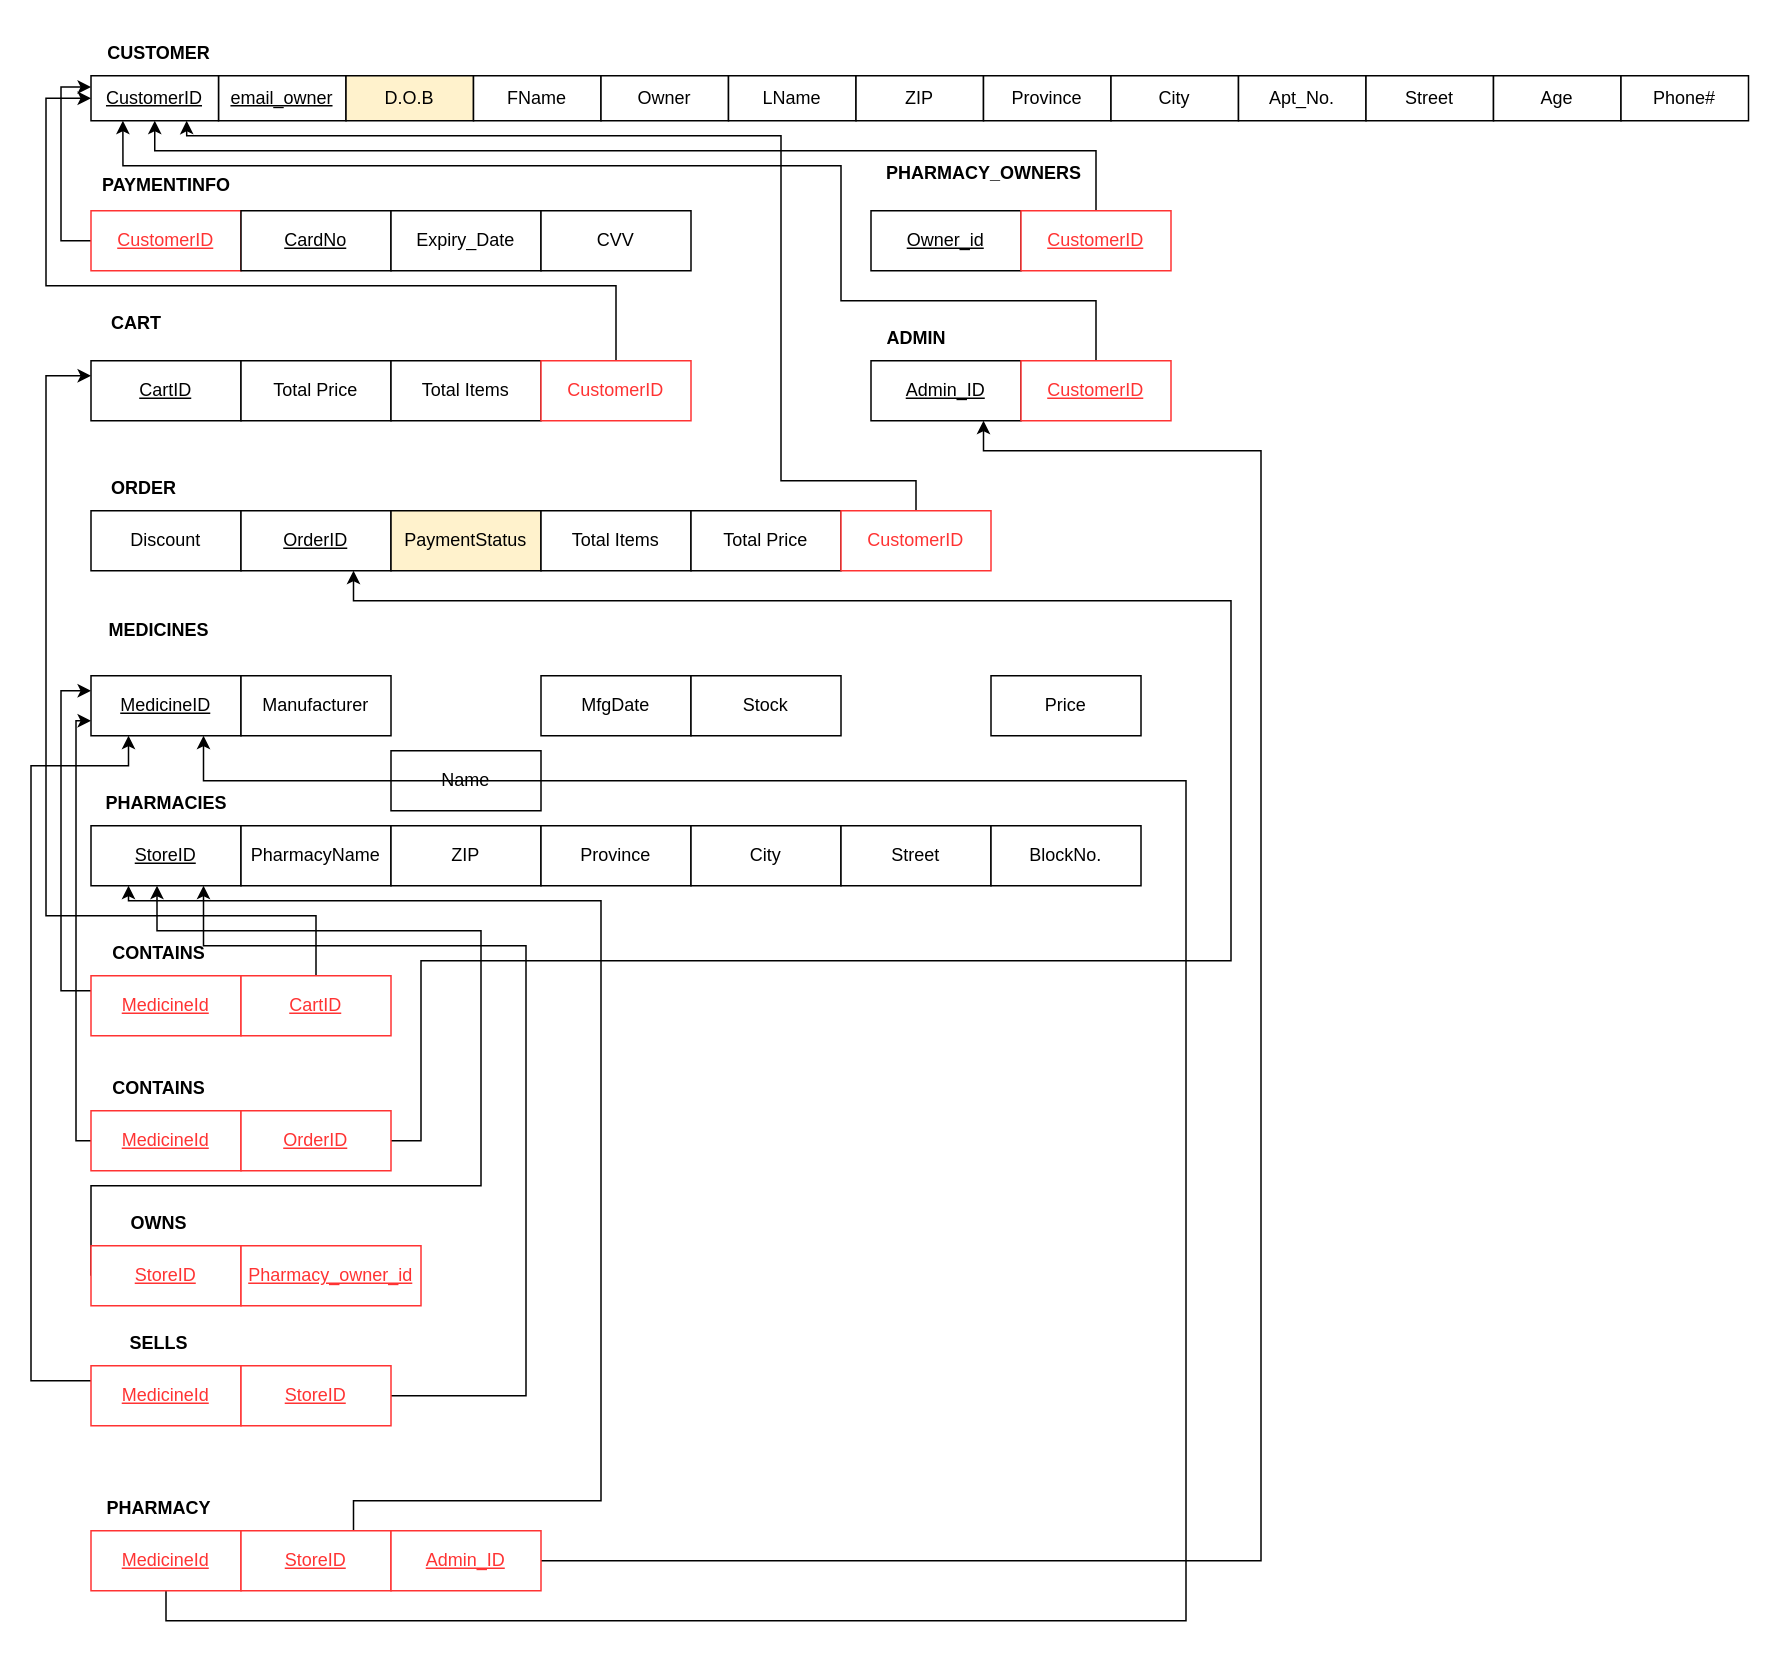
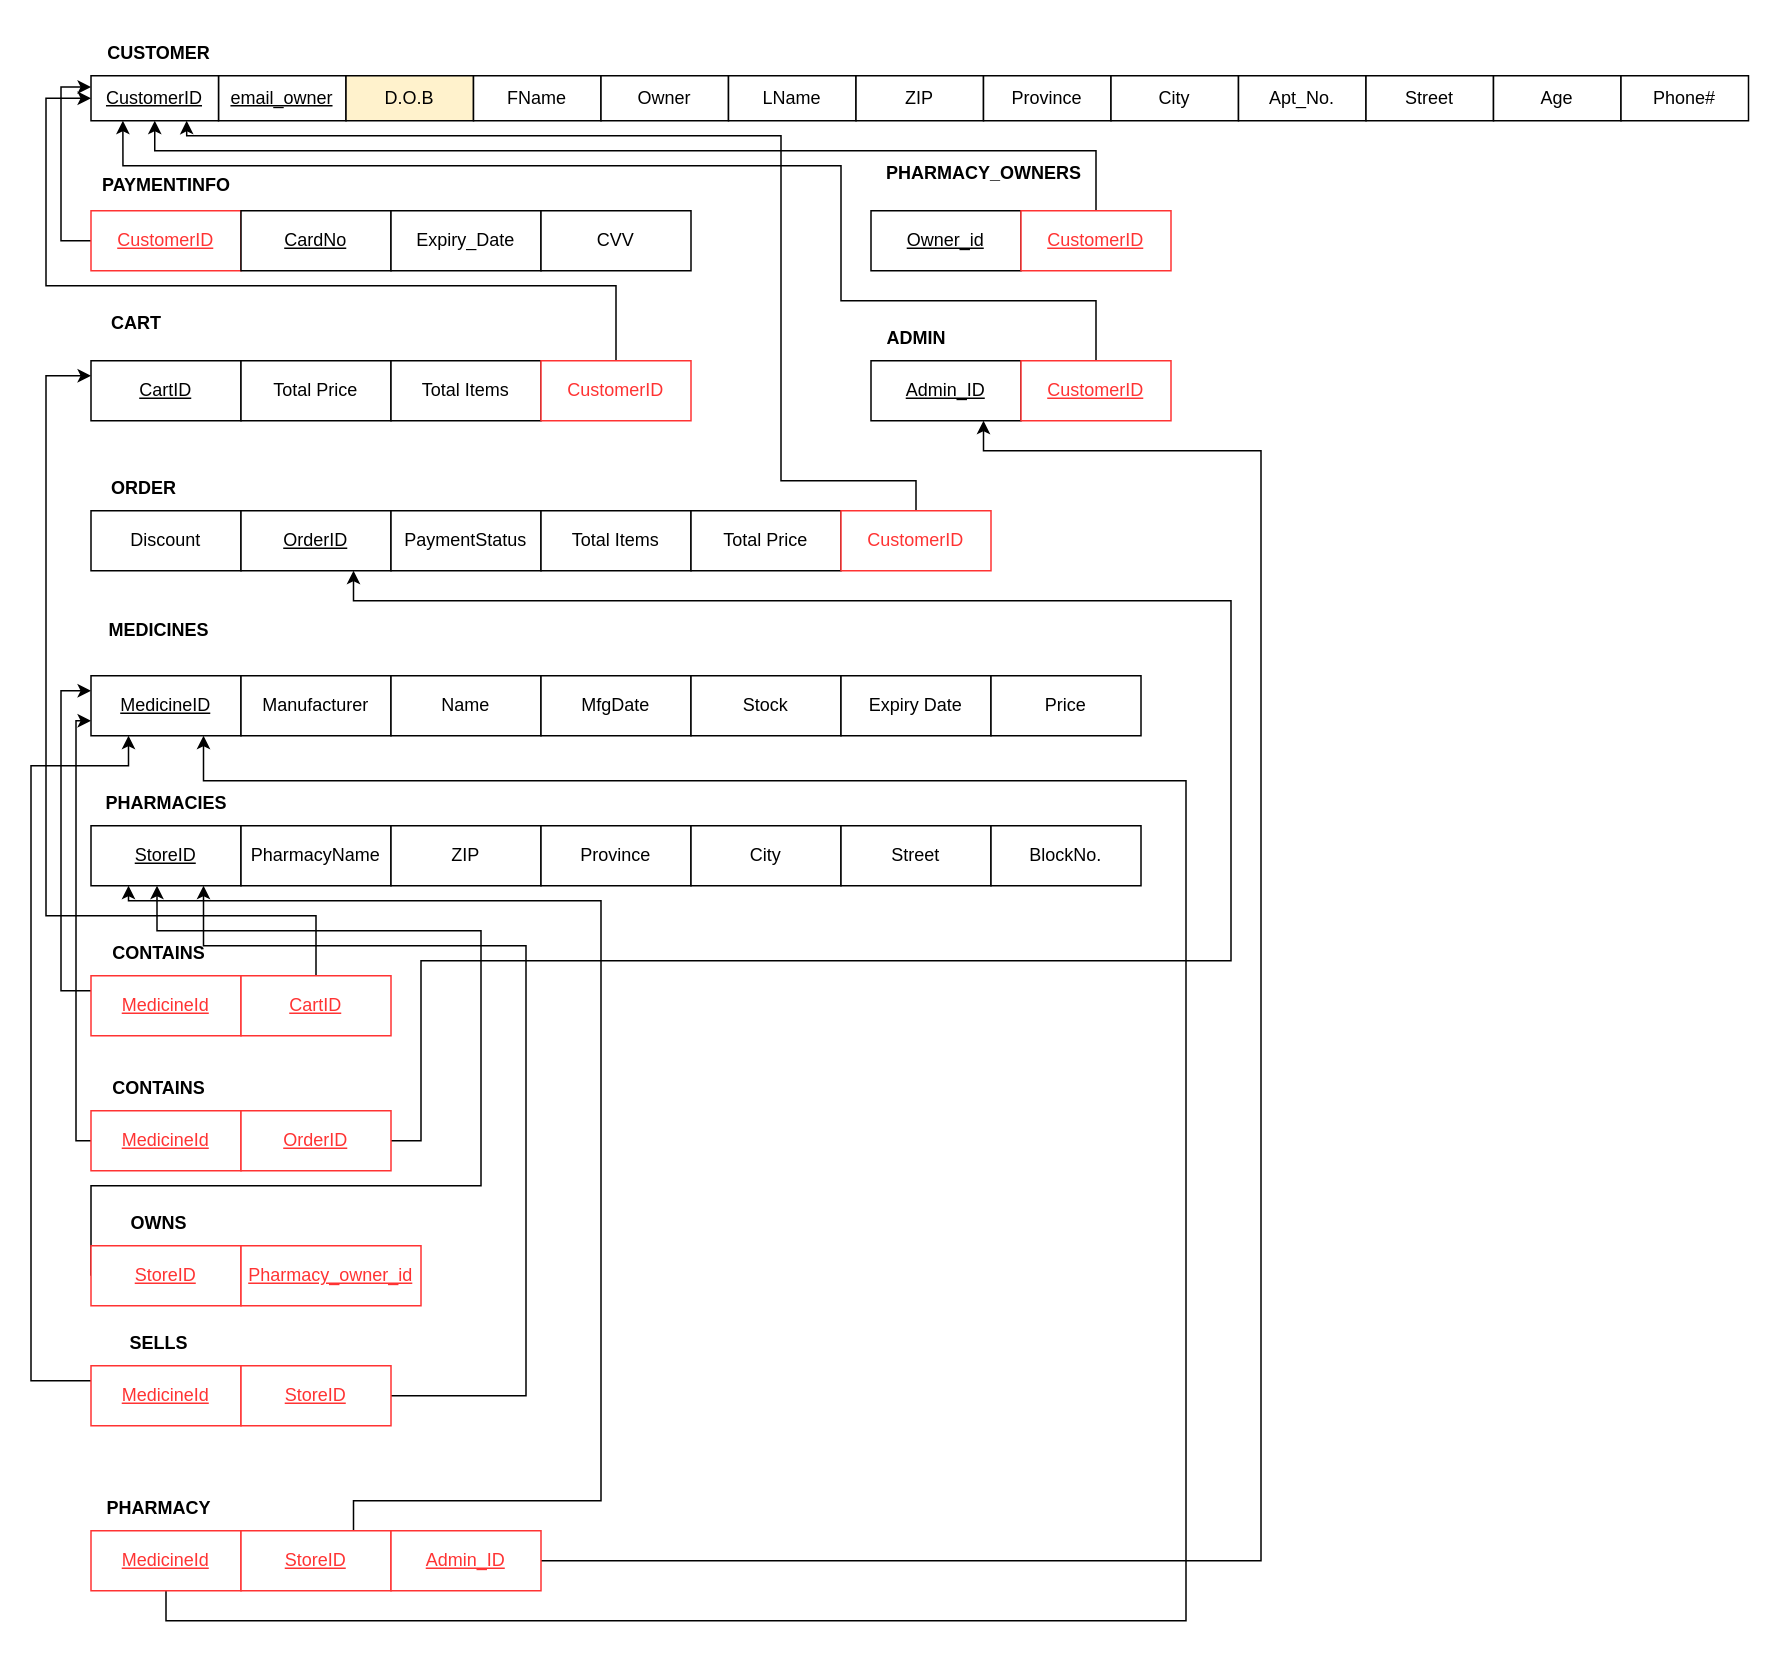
(466, 541) -> (466, 541)
none -> (916, 706)
(466, 781) -> (466, 706)
